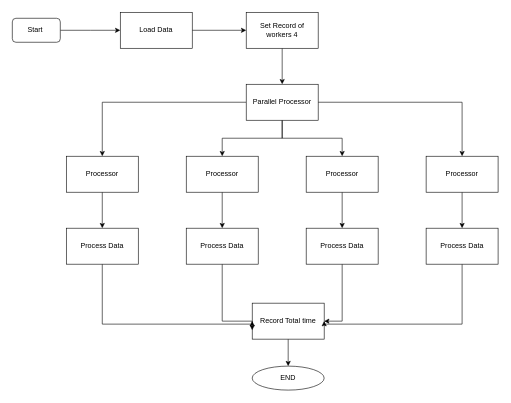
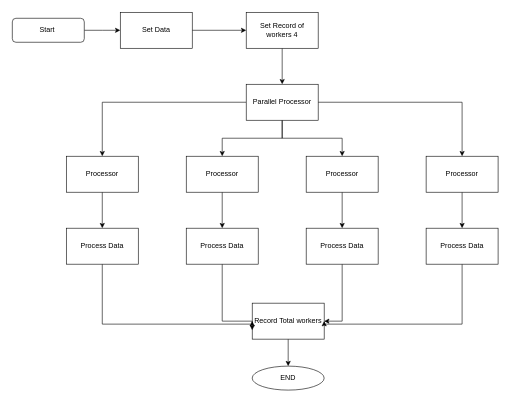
(36, 30) -> (48, 30)
(156, 30) -> (156, 30)
(288, 321) -> (288, 321)
